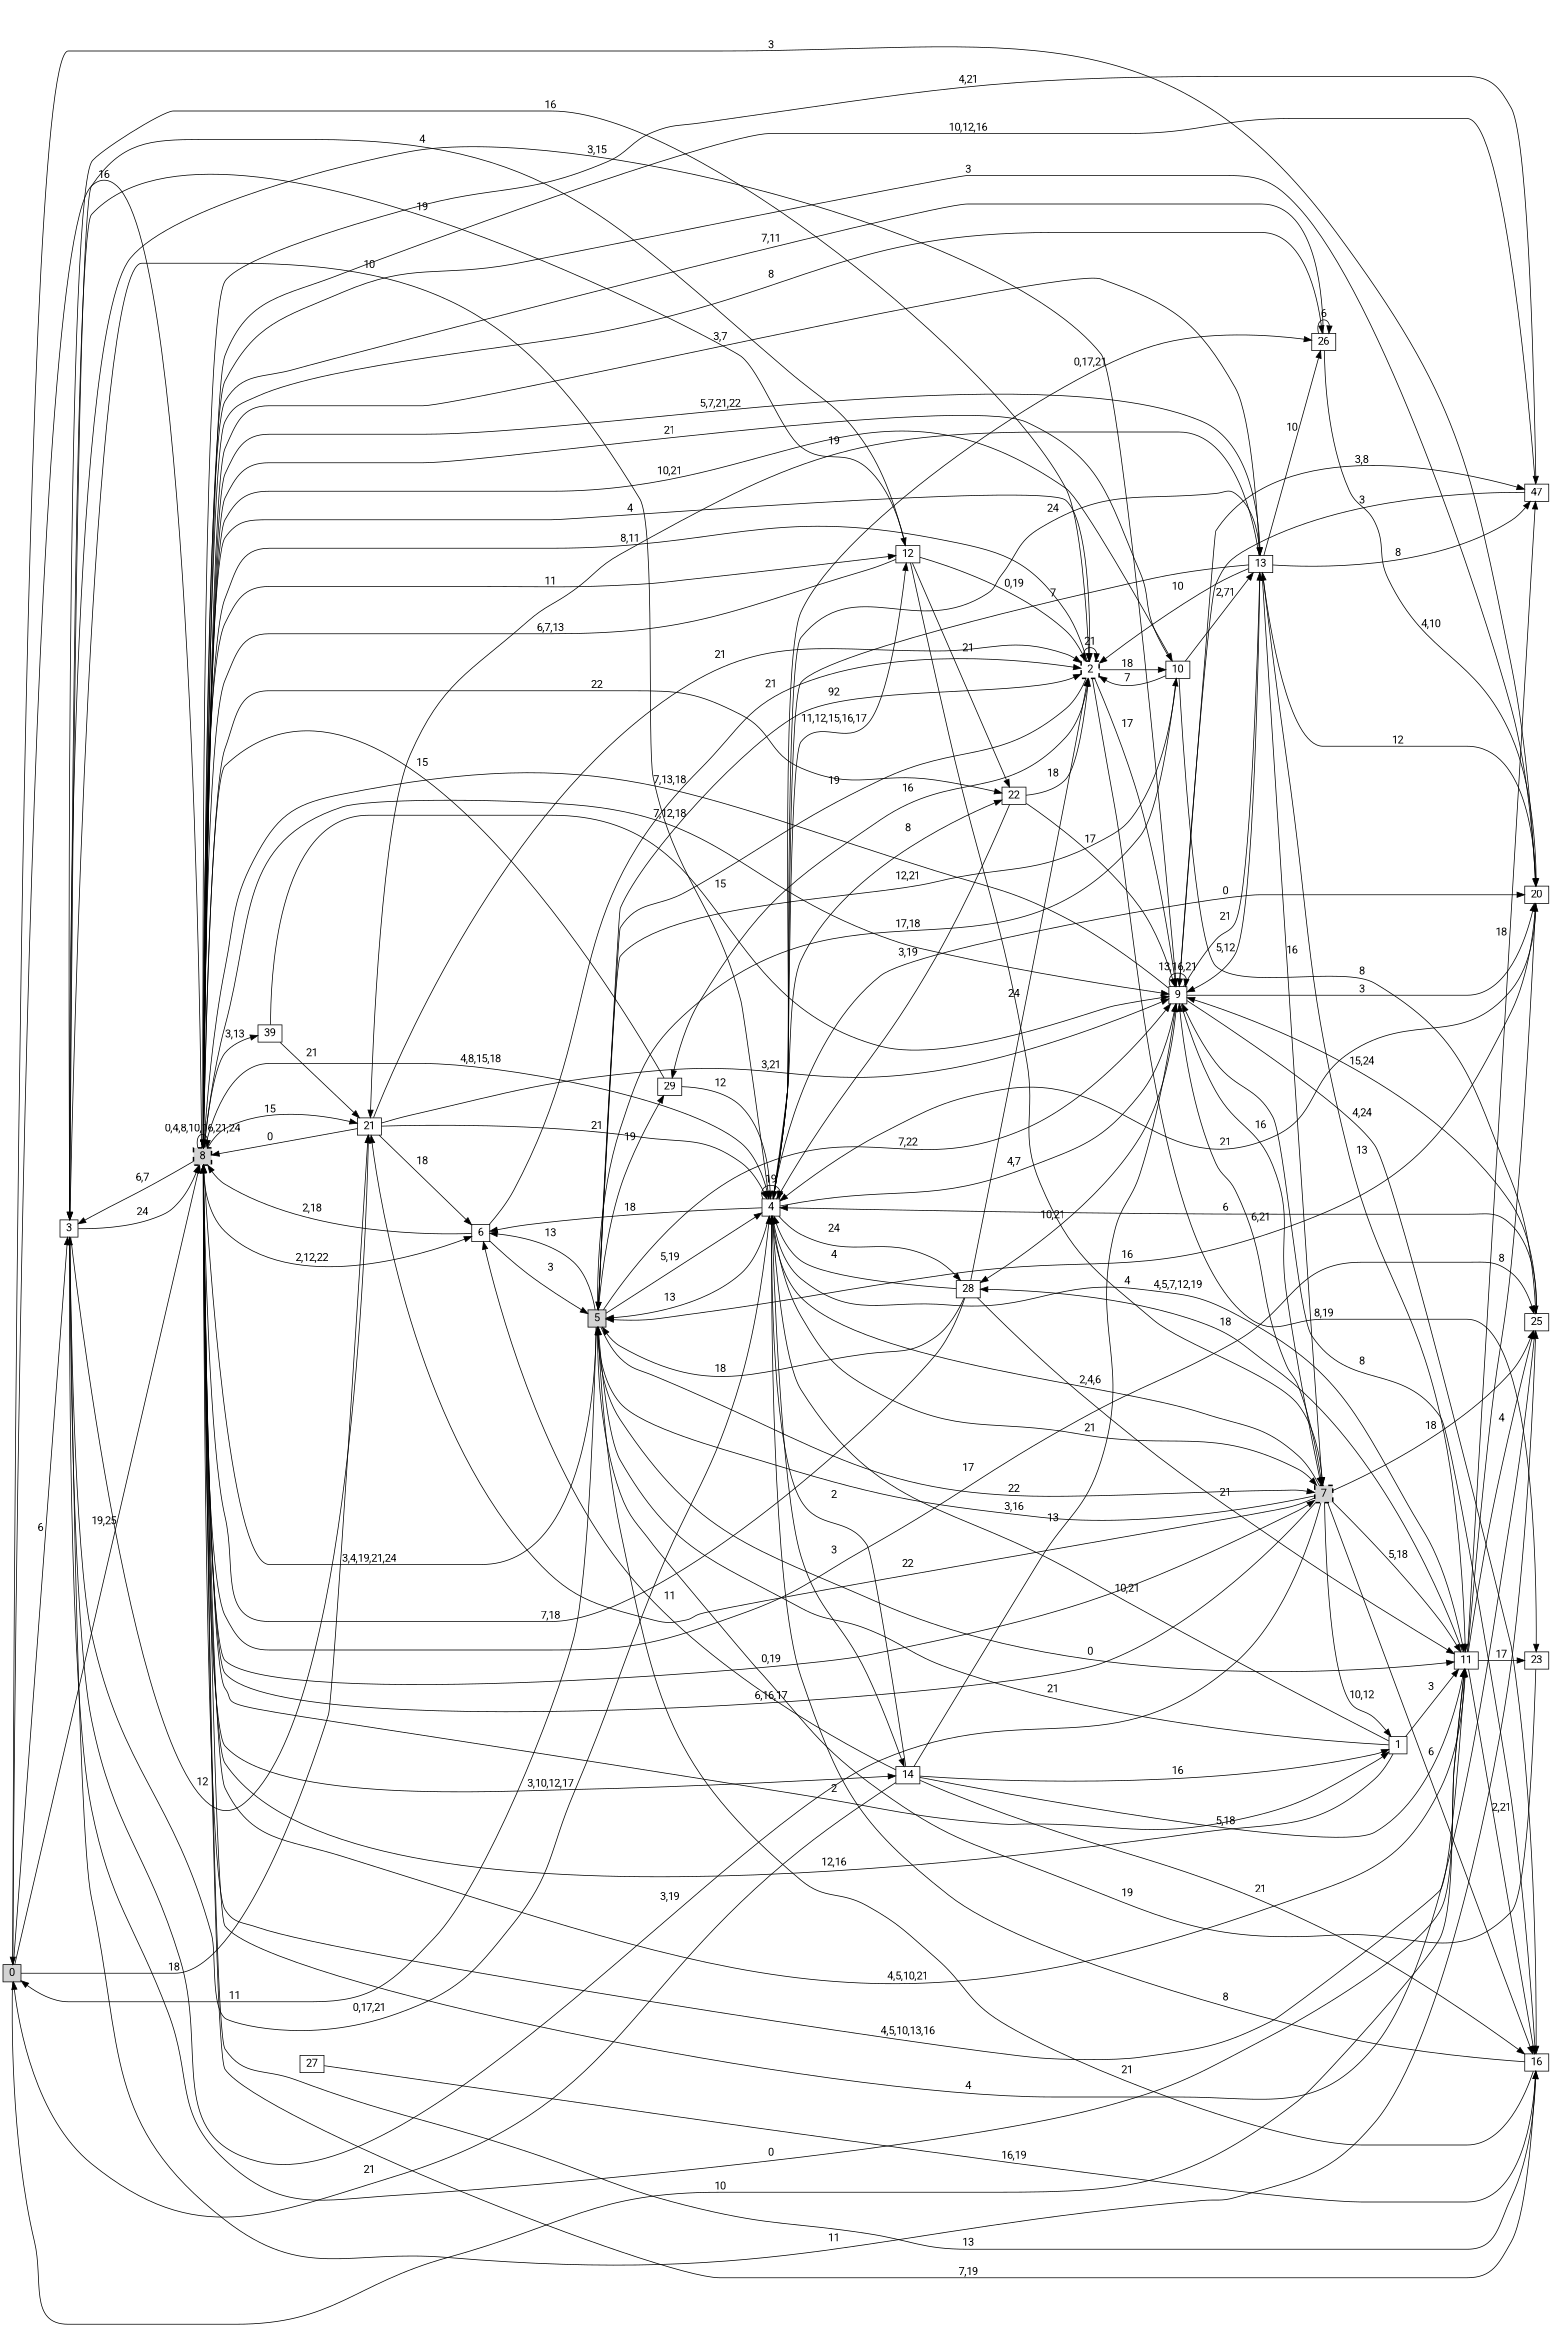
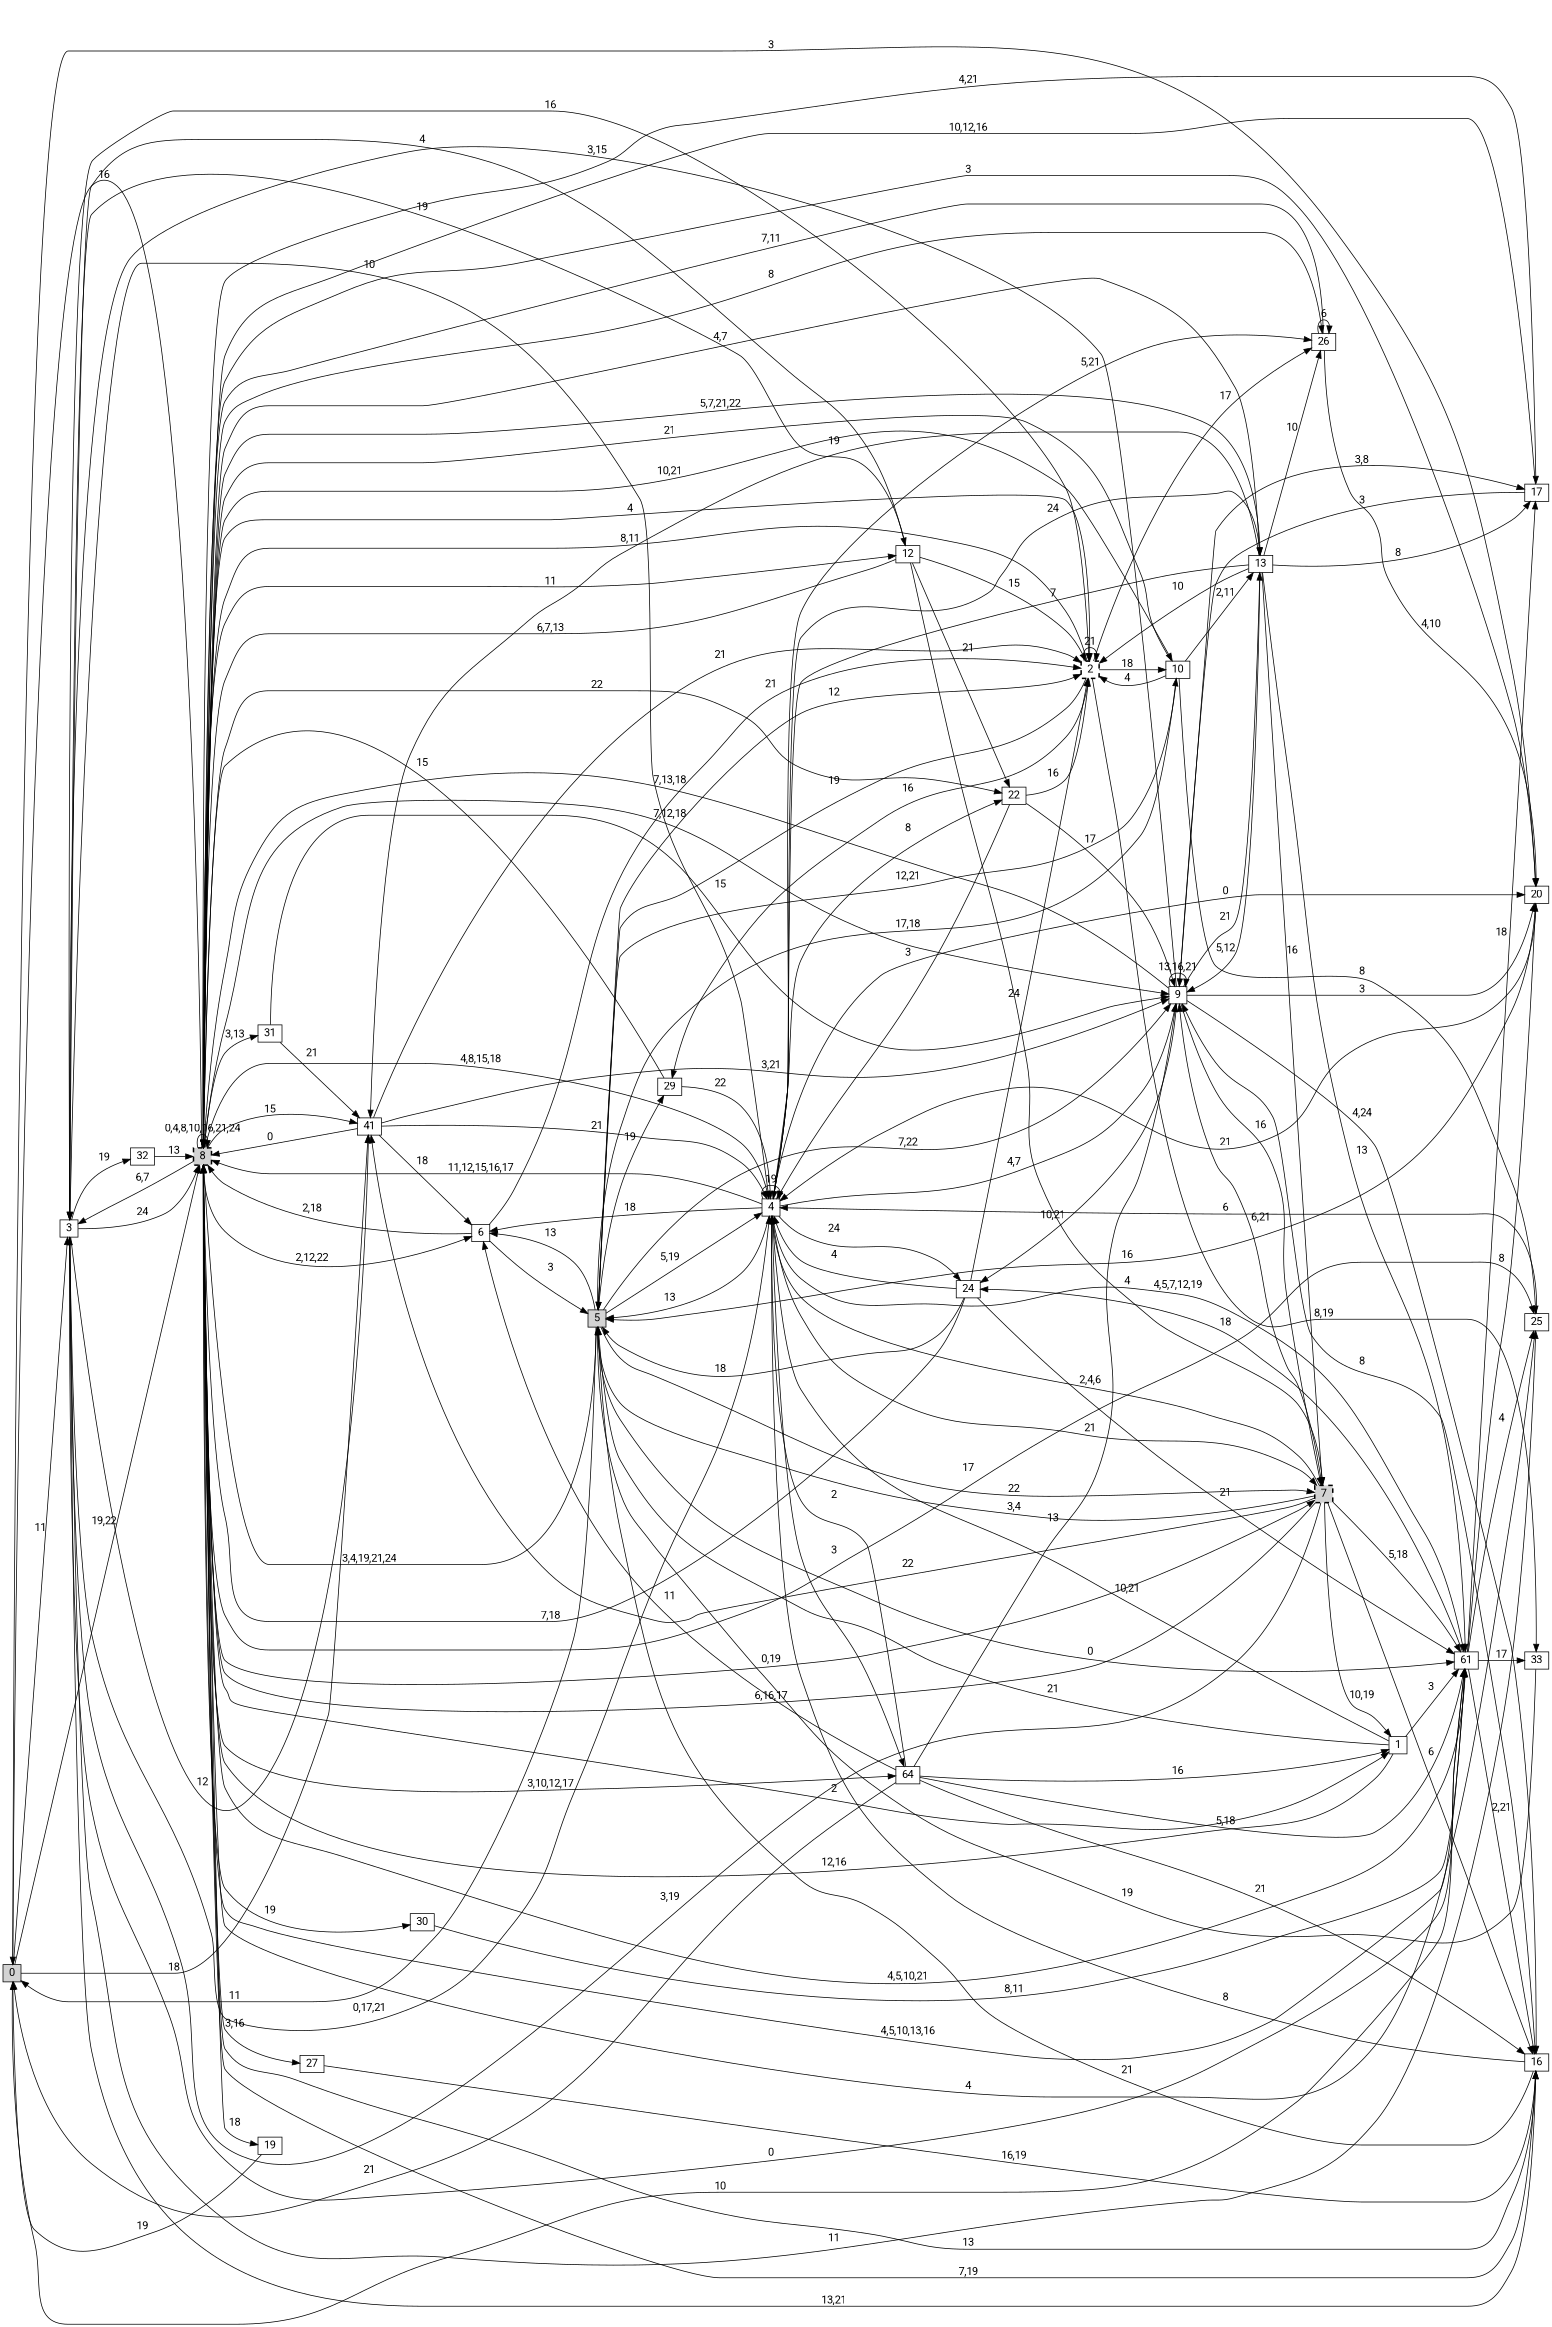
(720, 337) -> (720, 337)
(1090, 363) -> (1090, 363)
(1537, 493) -> (1537, 493)
(1014, 584) -> (1014, 584)
(1226, 593) -> (1226, 593)
(1127, 678) -> (1127, 678)
(834, 693) -> (834, 693)
(1389, 746) -> none
(799, 752) -> (492, 1174)
(1053, 774) -> (1053, 774)
(1144, 818) -> (1171, 486)
(908, 953) -> (908, 953)
(270, 1034) -> (270, 1034)
(720, 1083) -> (720, 1083)
(1416, 1109) -> none
(369, 1126) -> (369, 1126)
none -> (142, 1156)
(968, 1289) -> (968, 1289)
(1439, 1433) -> none
(1014, 1507) -> (1014, 1507)
(104, 1521) -> (104, 1521)
(40, 1528) -> (40, 1528)
none -> (210, 1636)
(1466, 1660) -> (1466, 1660)
(1537, 1660) -> (1537, 1660)
(1362, 1695) -> (1362, 1695)
(908, 1775) -> (908, 1775)
none -> (422, 1922)
none -> (270, 2146)
none -> (434, 2306)
